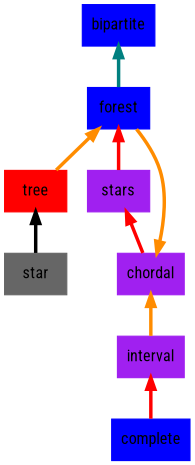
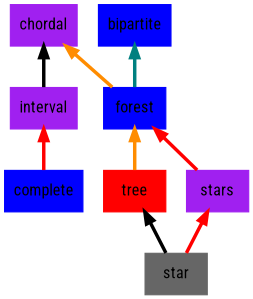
(137, 238) -> (194, 238)
(151, 321) -> (44, 72)
